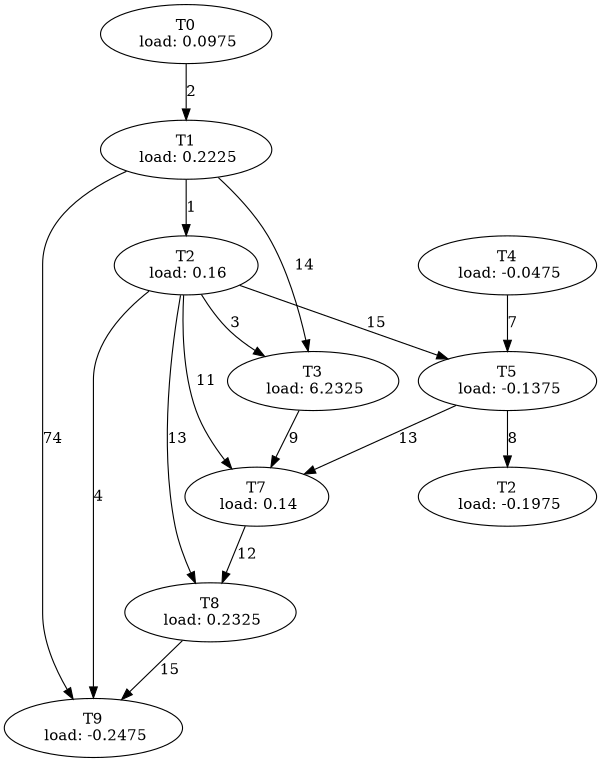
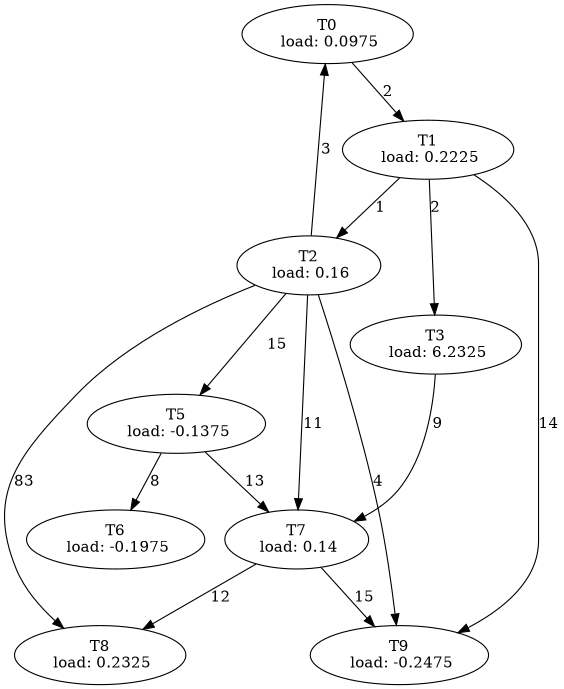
(305, 265) -> (436, 208)
(507, 265) -> none
(225, 326) -> (318, 155)
(53, 439) -> (549, 424)
(178, 439) -> (25, 482)
(507, 497) -> (116, 539)
(156, 666) -> (344, 593)
